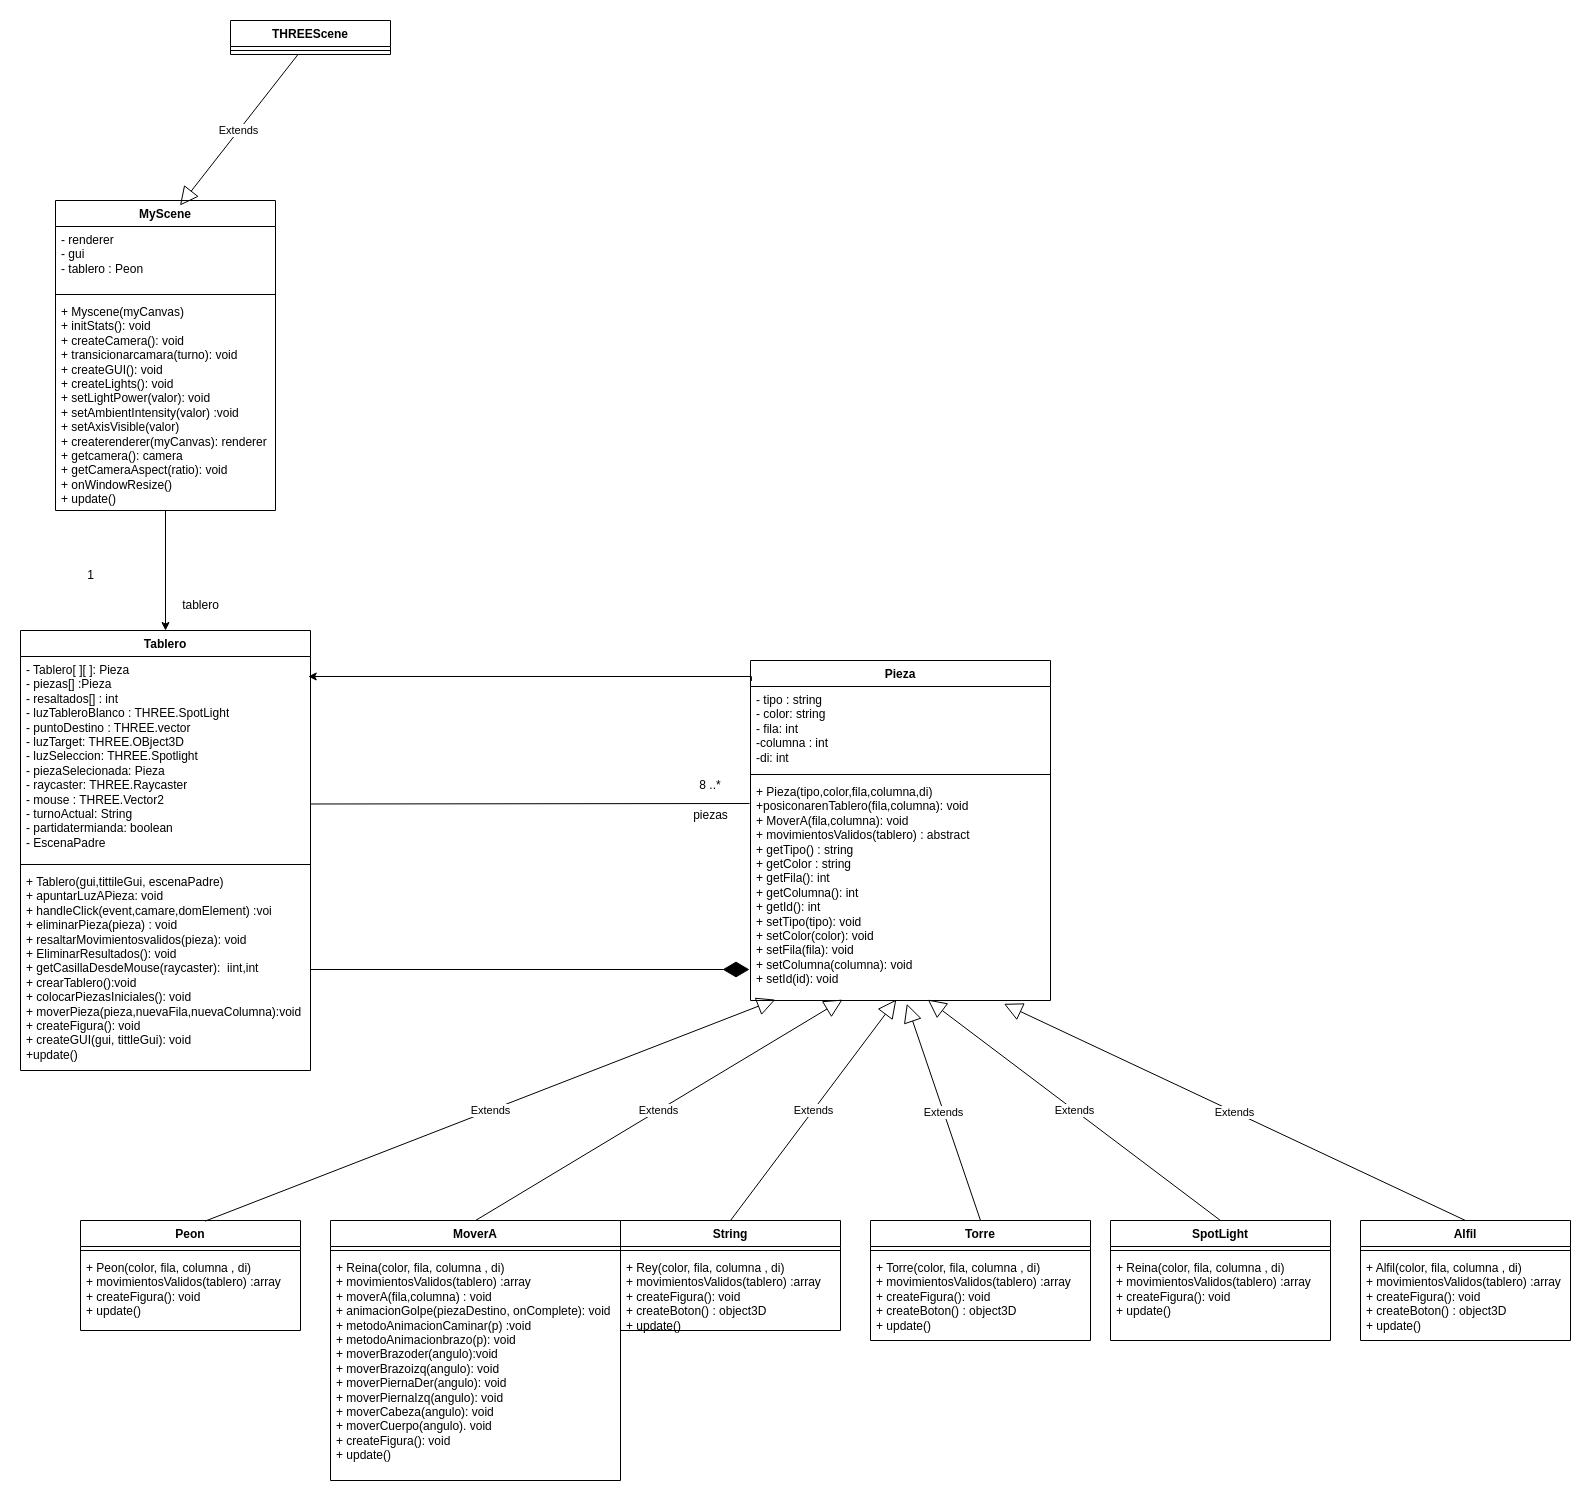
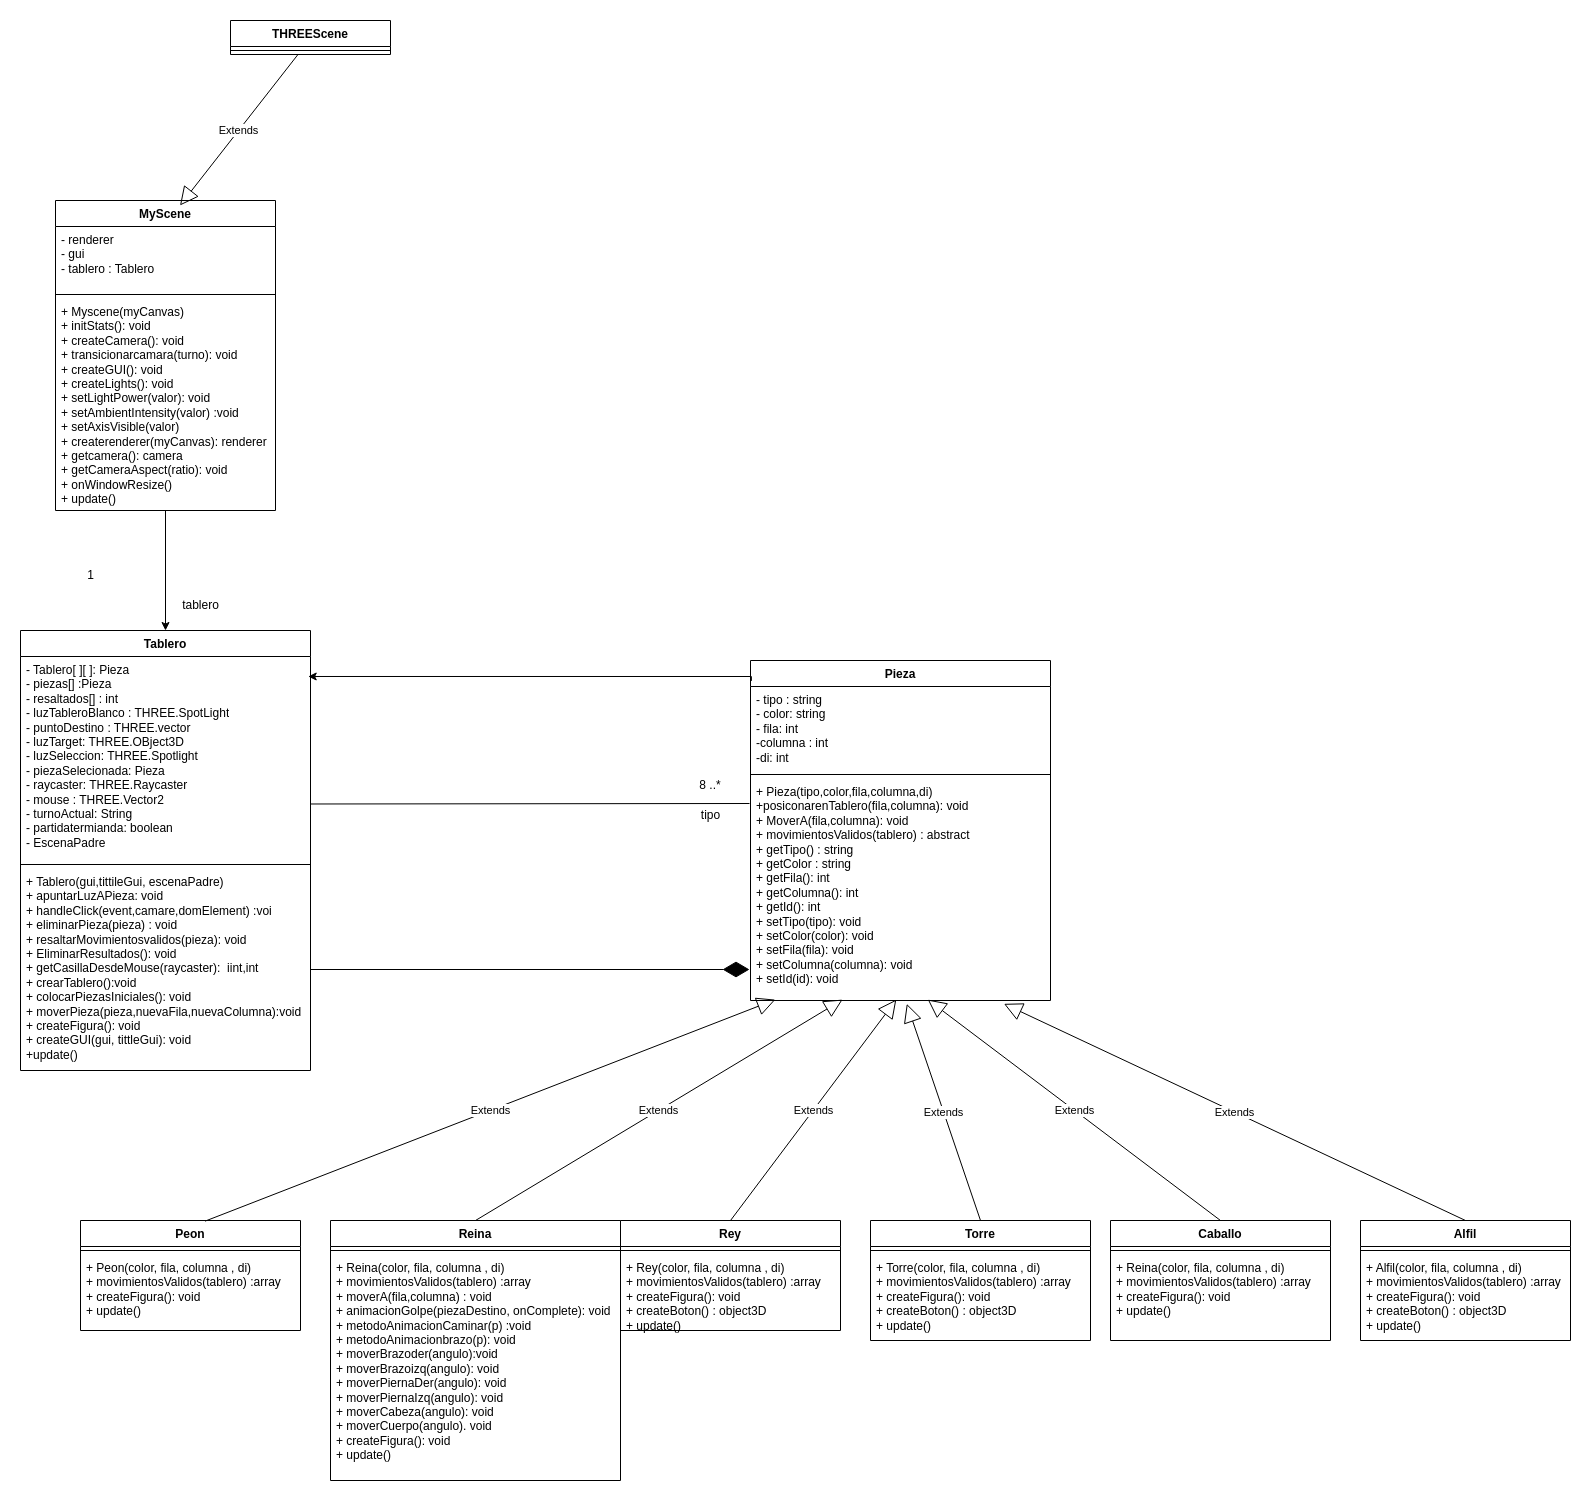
(107, 255) -> (116, 255)
(711, 816) -> (711, 816)
(476, 1235) -> (476, 1235)
(731, 1235) -> (731, 1235)
(1221, 1235) -> (1221, 1235)
